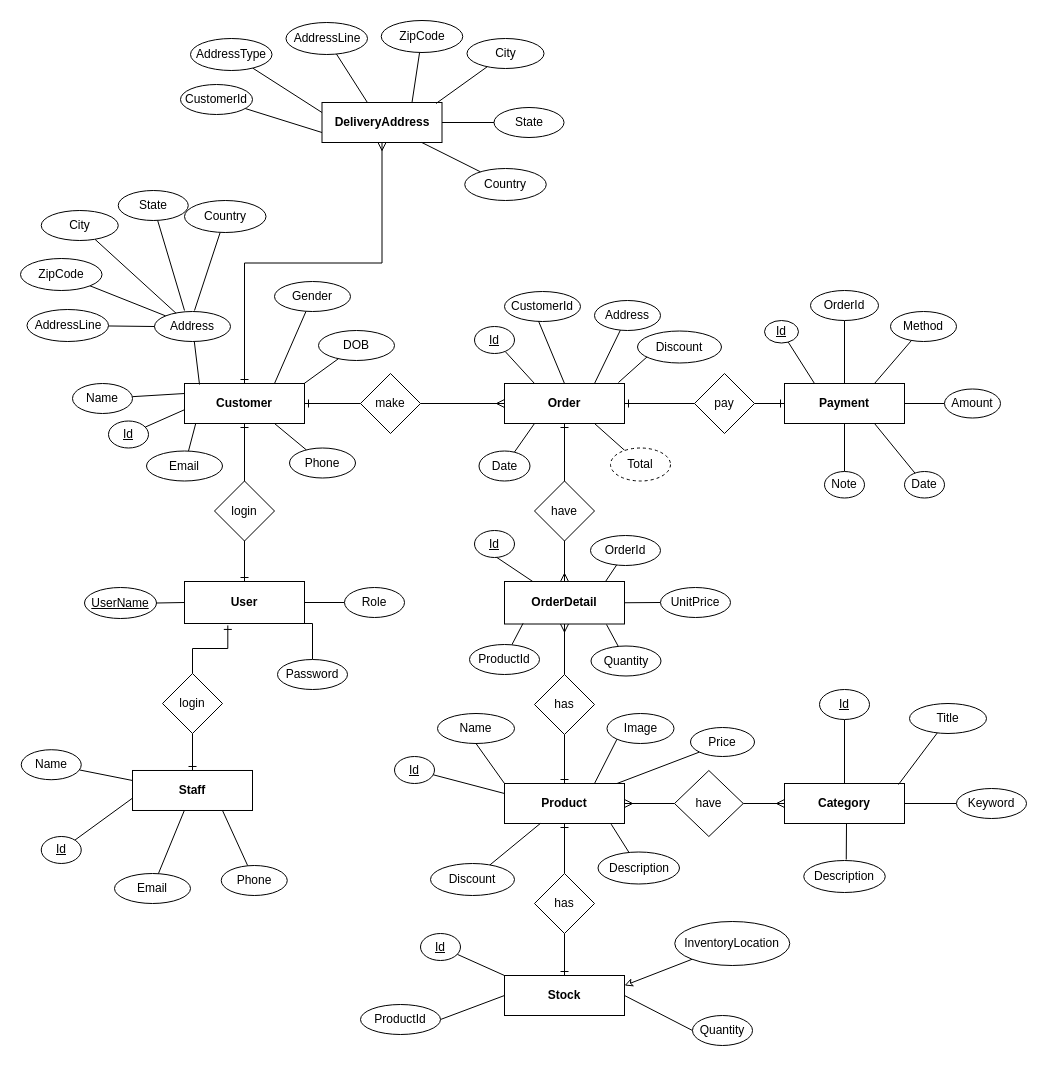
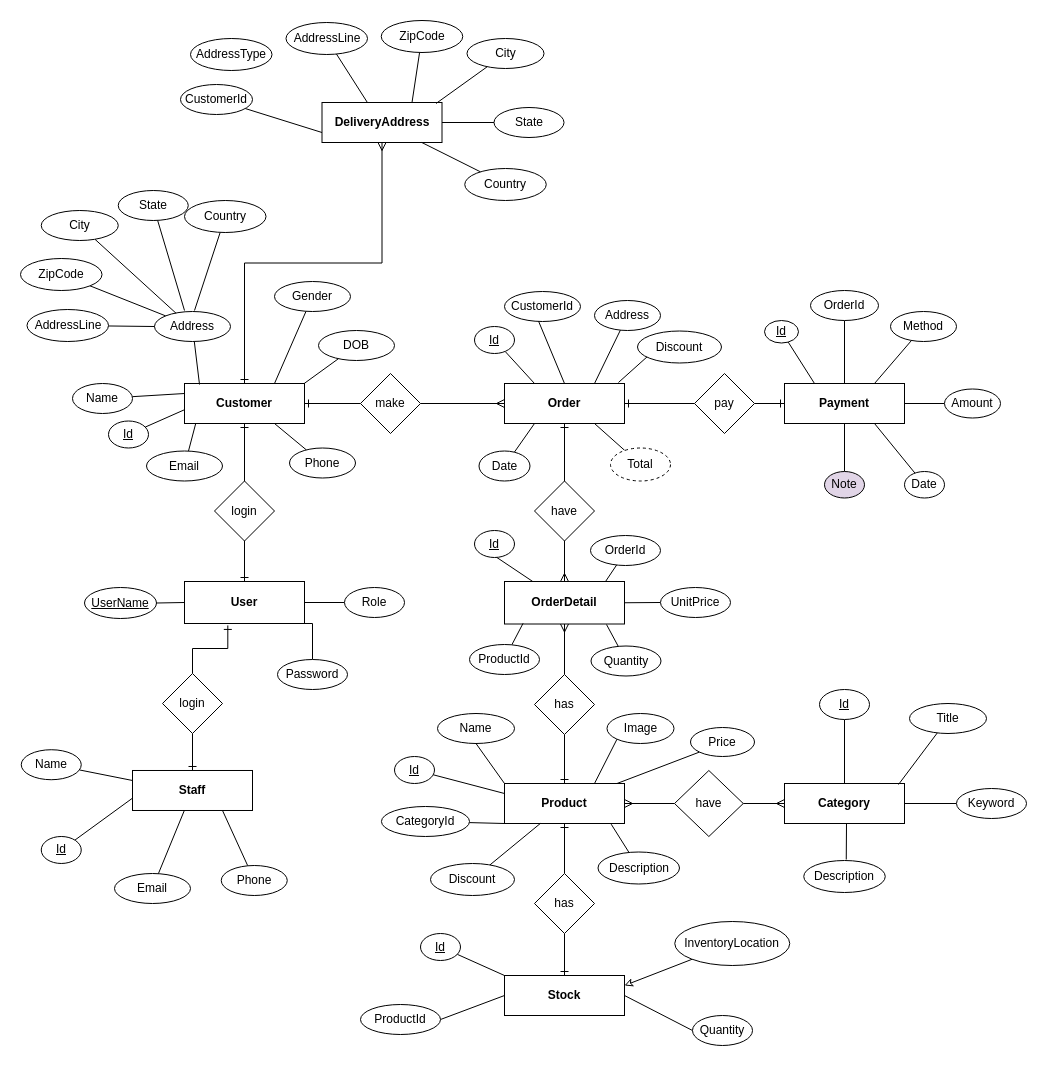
(287, 90) -> none
(845, 485) -> (845, 485)
none -> (425, 821)
none -> (486, 823)
